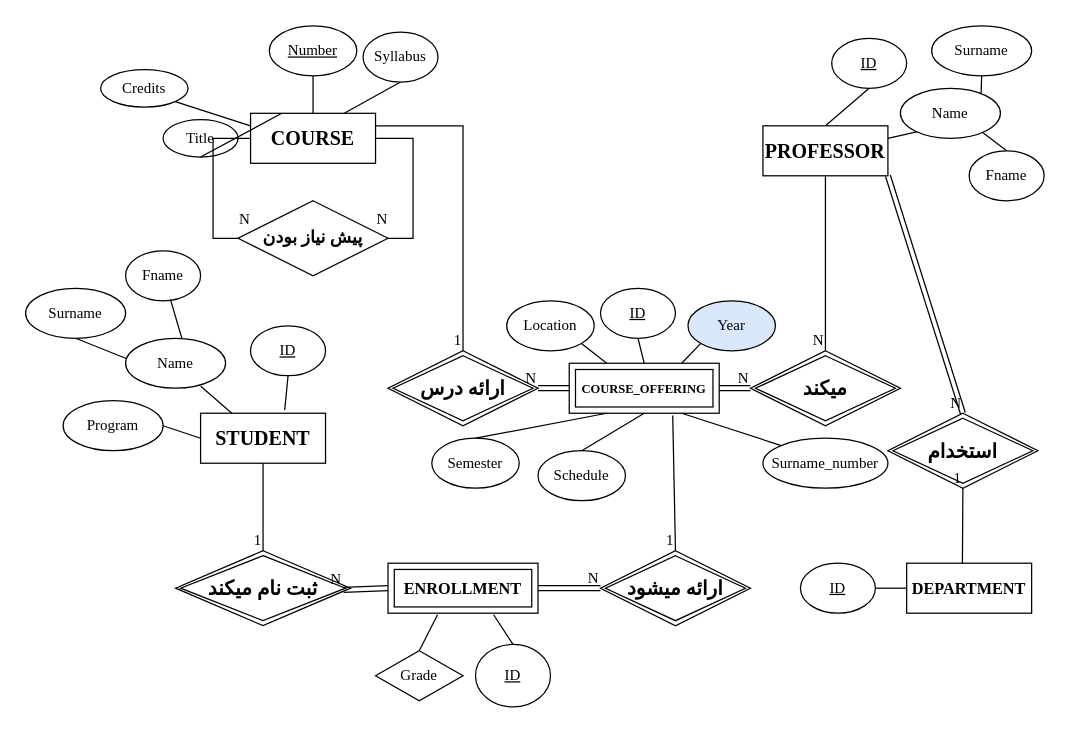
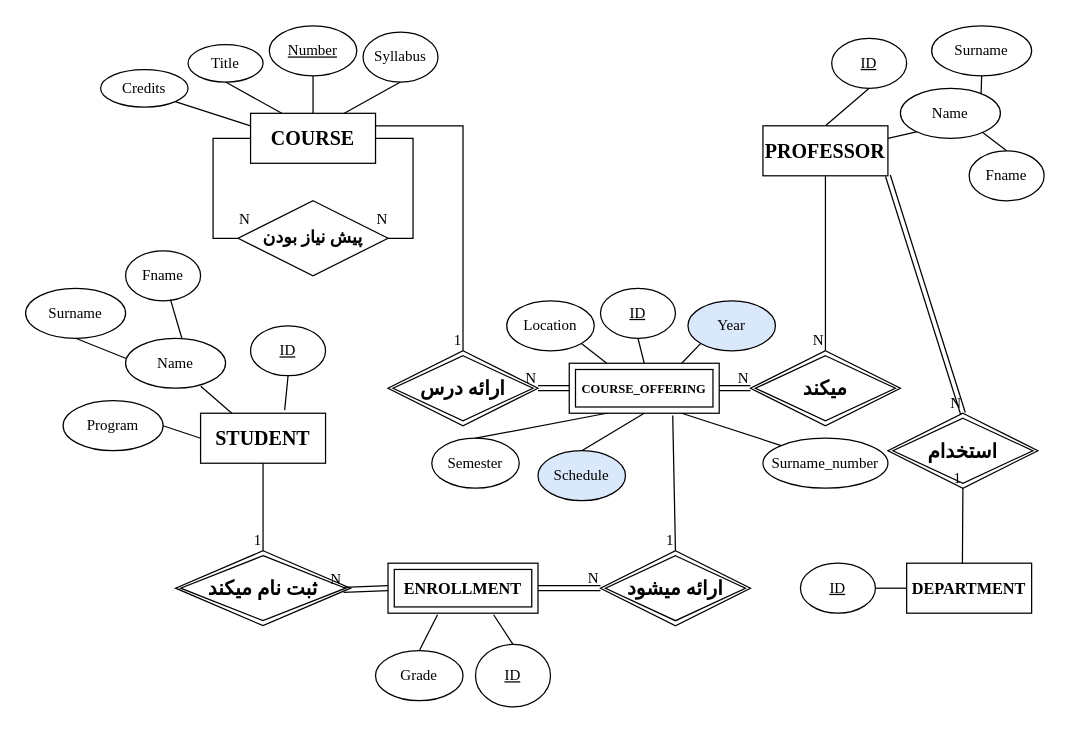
(201, 138) -> (226, 63)
(582, 476) -> (582, 476)
(419, 676) -> (419, 676)
